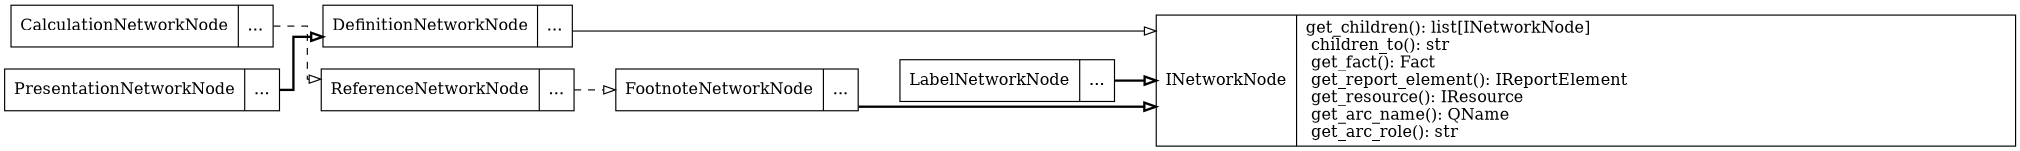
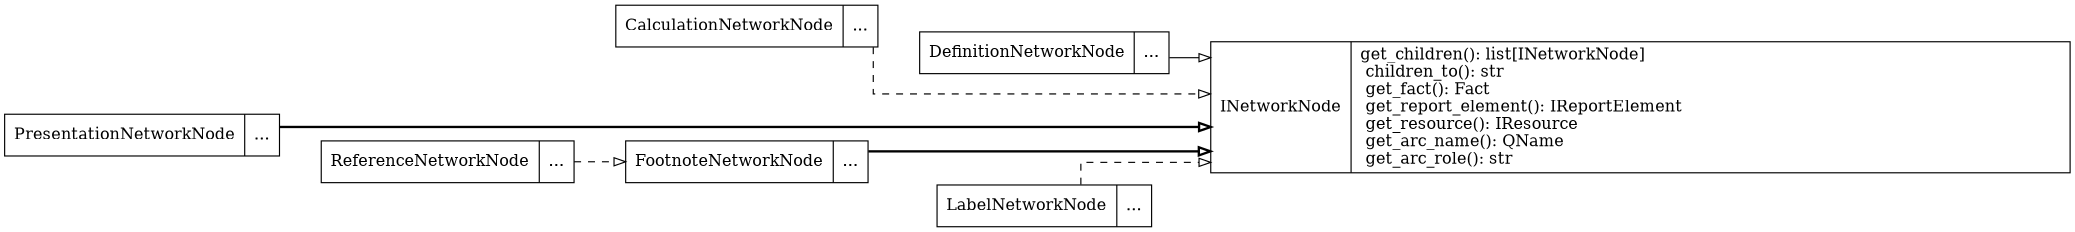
(307, 28) -> (1013, 94)
(293, 61) -> (739, 127)
(1130, 81) -> (1129, 162)
